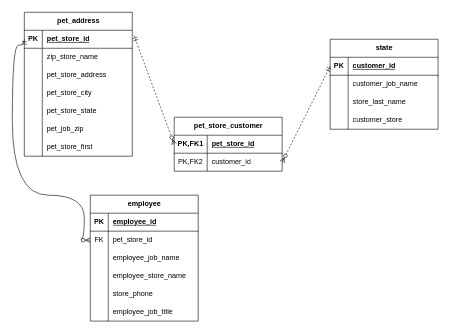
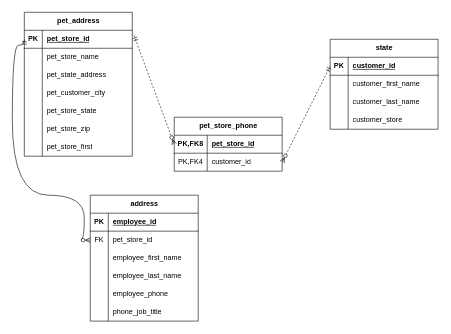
(74, 57) -> (75, 57)
(81, 75) -> (81, 75)
(387, 84) -> (390, 84)
(74, 93) -> (80, 93)
(382, 102) -> (388, 102)
(229, 126) -> (229, 126)
(68, 129) -> (72, 129)
(191, 144) -> (191, 144)
(191, 162) -> (191, 162)
(145, 204) -> (145, 204)
(146, 258) -> (150, 258)
(150, 276) -> (148, 276)
(135, 294) -> (140, 294)
(147, 312) -> (141, 312)
